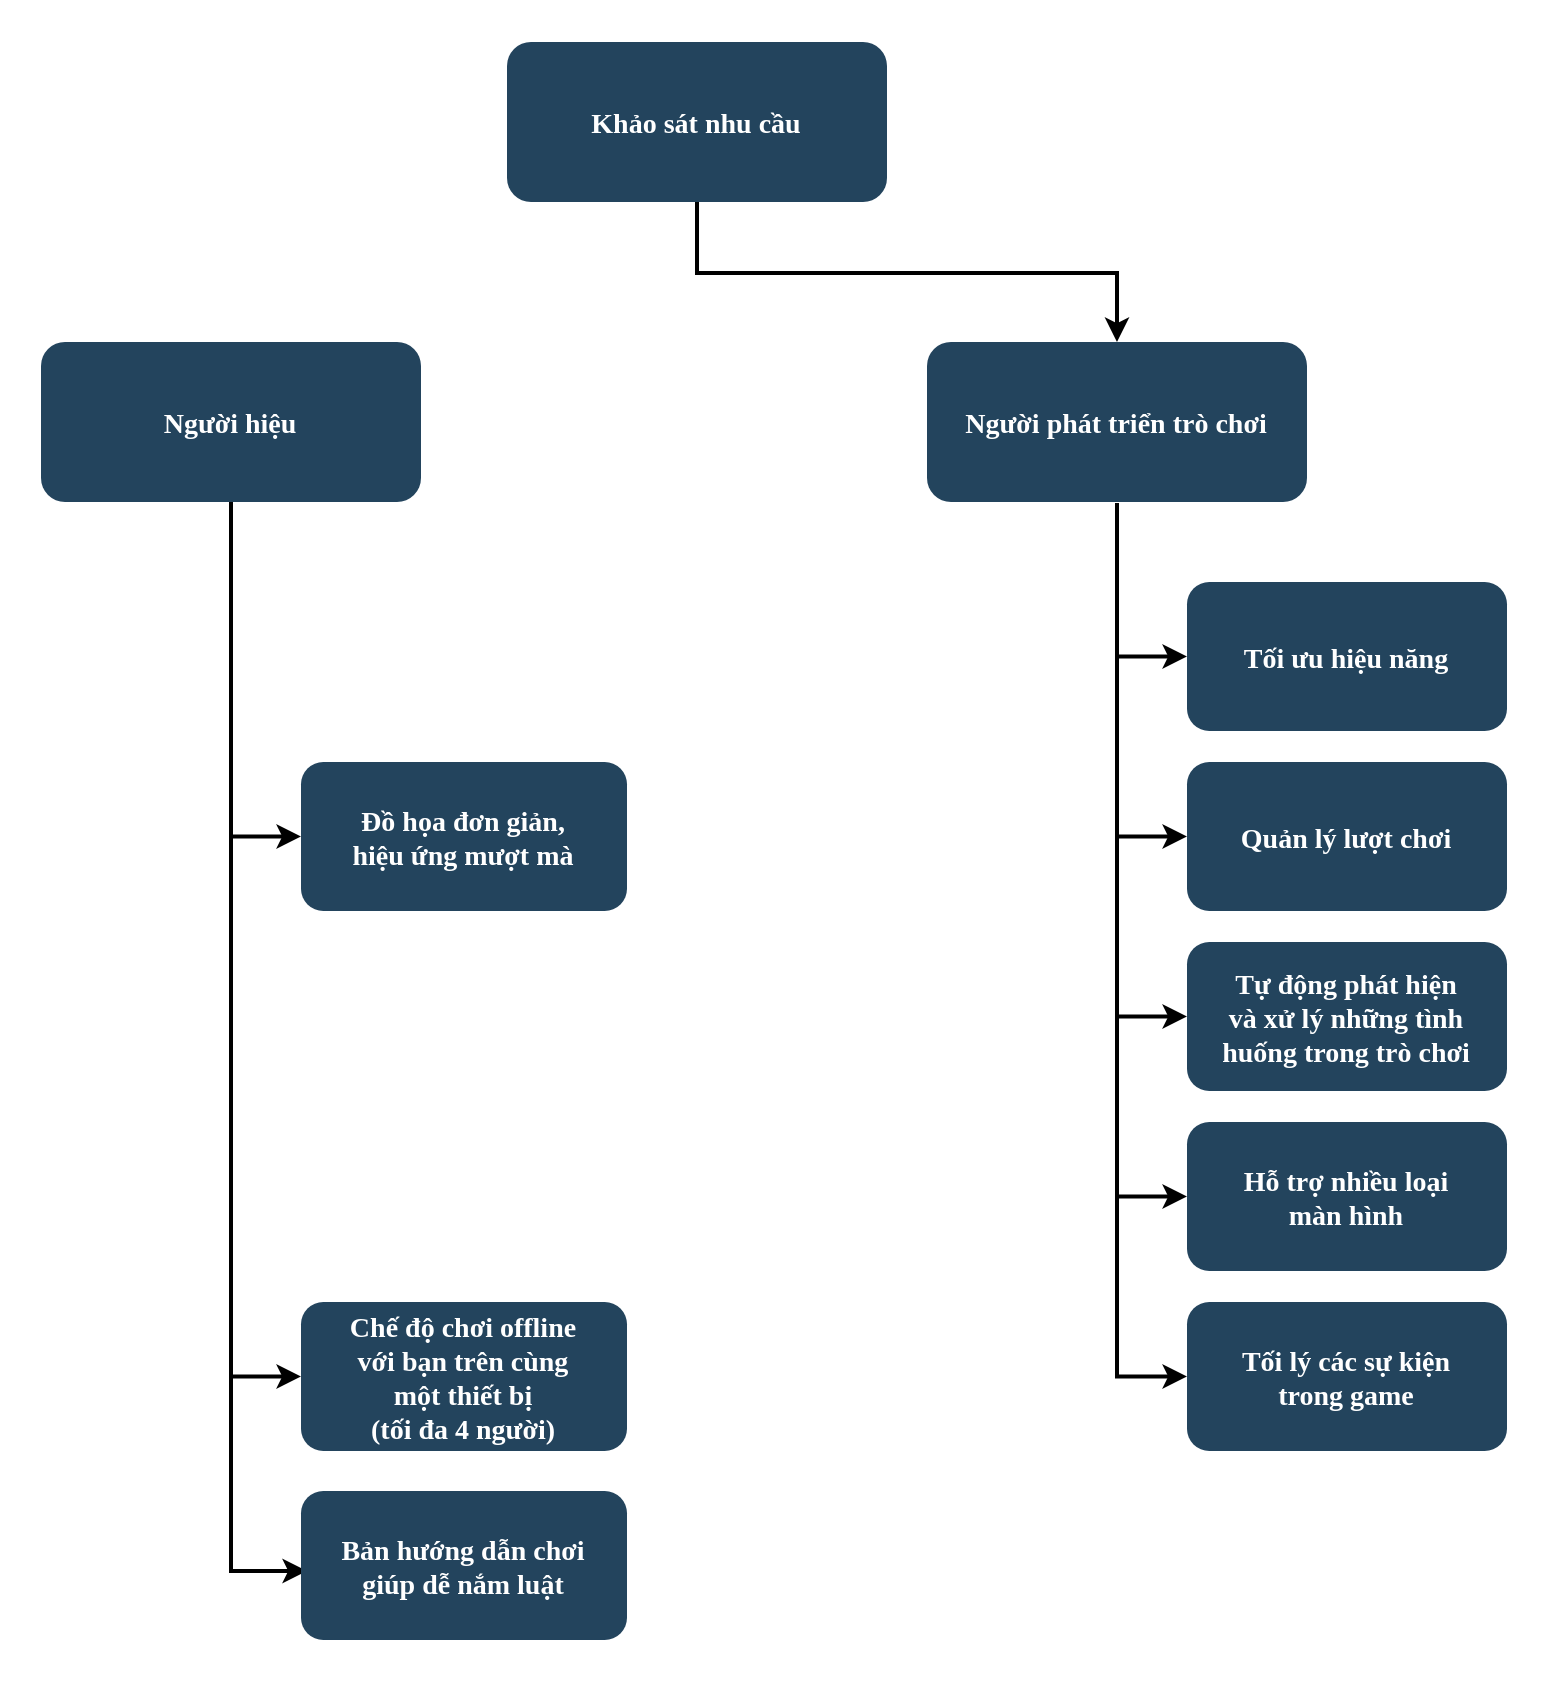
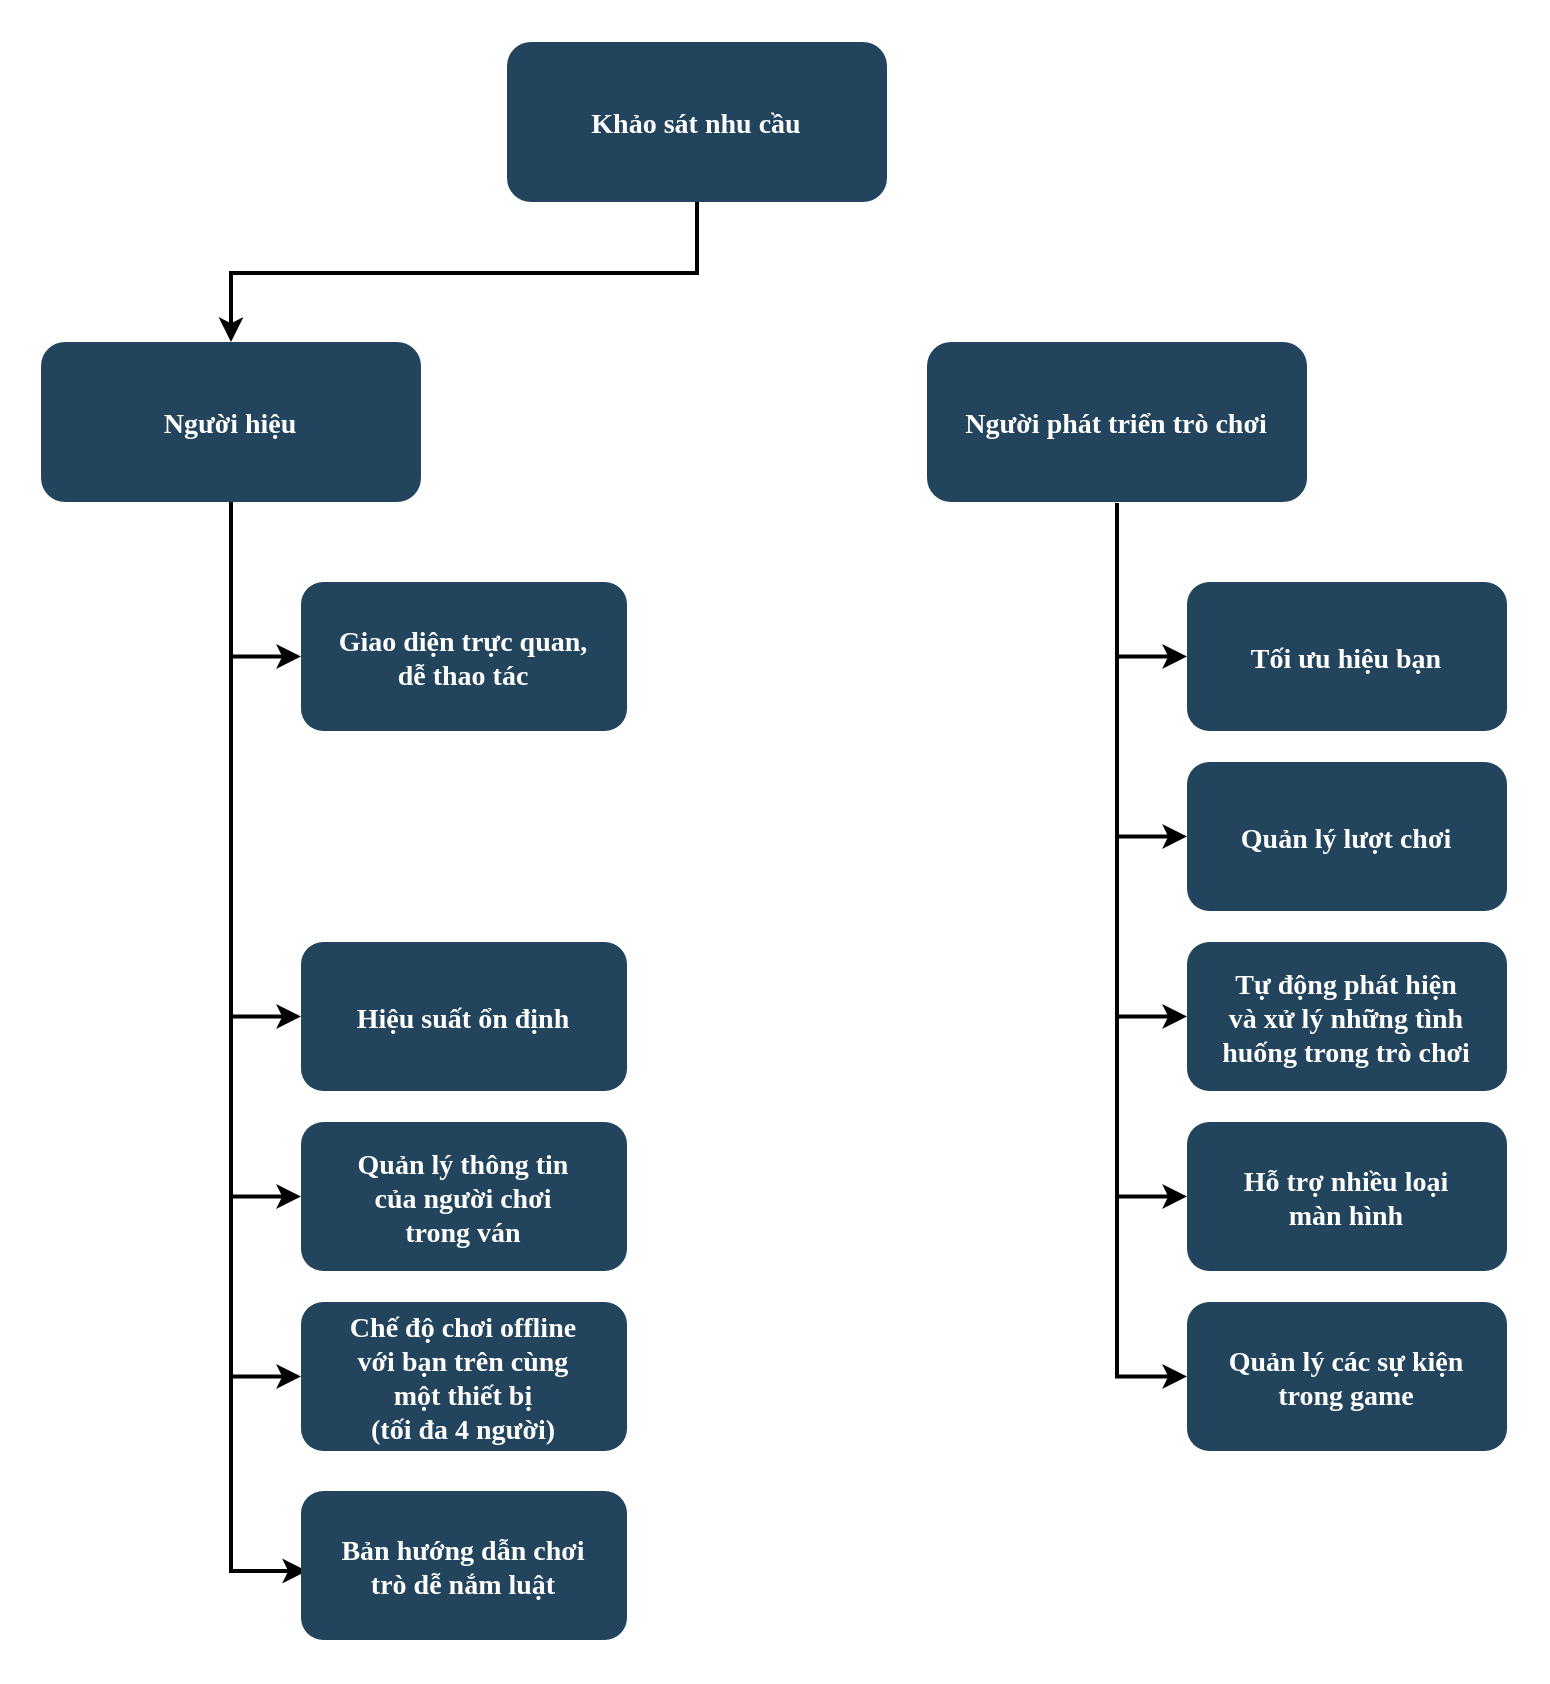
none -> (437, 273)
(935, 273) -> none
none -> (259, 657)
none -> (464, 657)
(1346, 658) -> (1346, 658)
(259, 837) -> none
(464, 837) -> none
none -> (259, 1017)
none -> (464, 1017)
none -> (259, 1197)
none -> (464, 1197)
(1346, 1361) -> (1346, 1361)
(463, 1550) -> (463, 1550)
